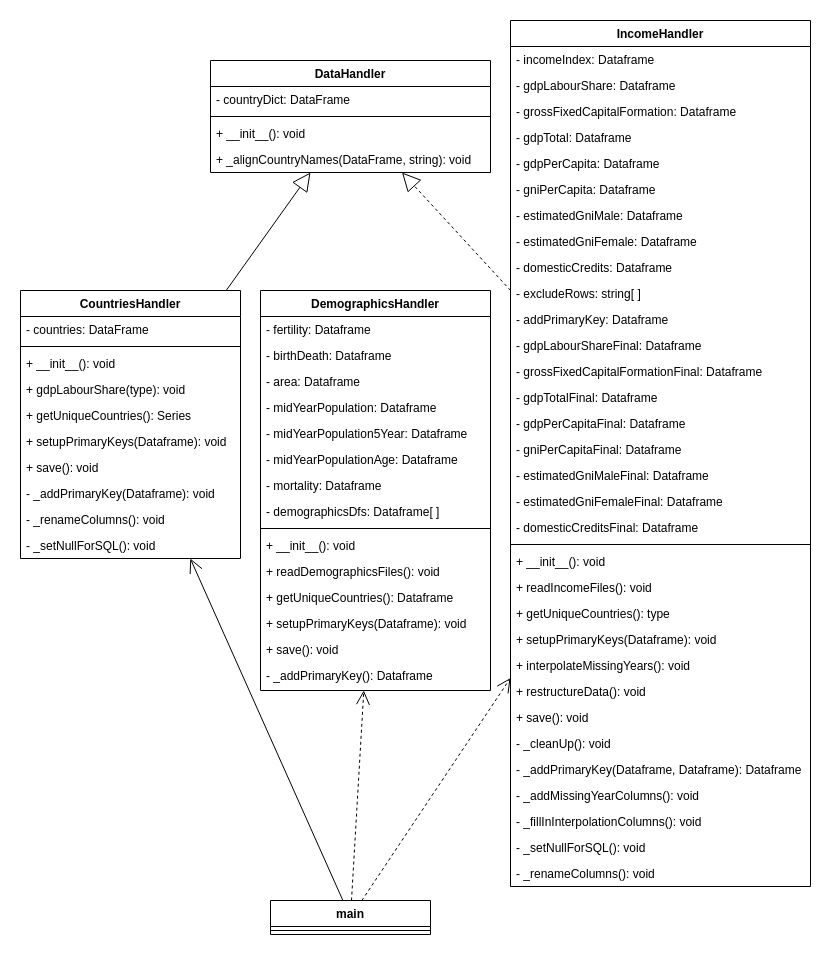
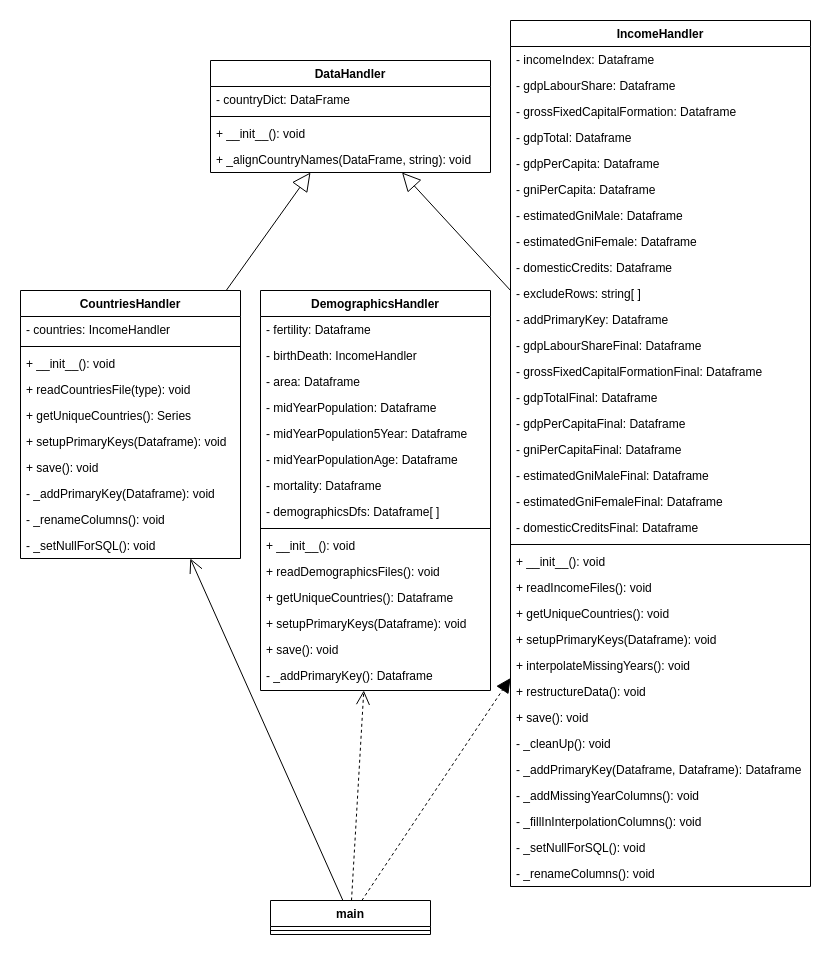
(462, 237) -> (462, 237)
(94, 331) -> (106, 331)
(338, 357) -> (349, 357)
(114, 391) -> (120, 391)
(603, 615) -> (601, 615)
(504, 687) -> (502, 691)
